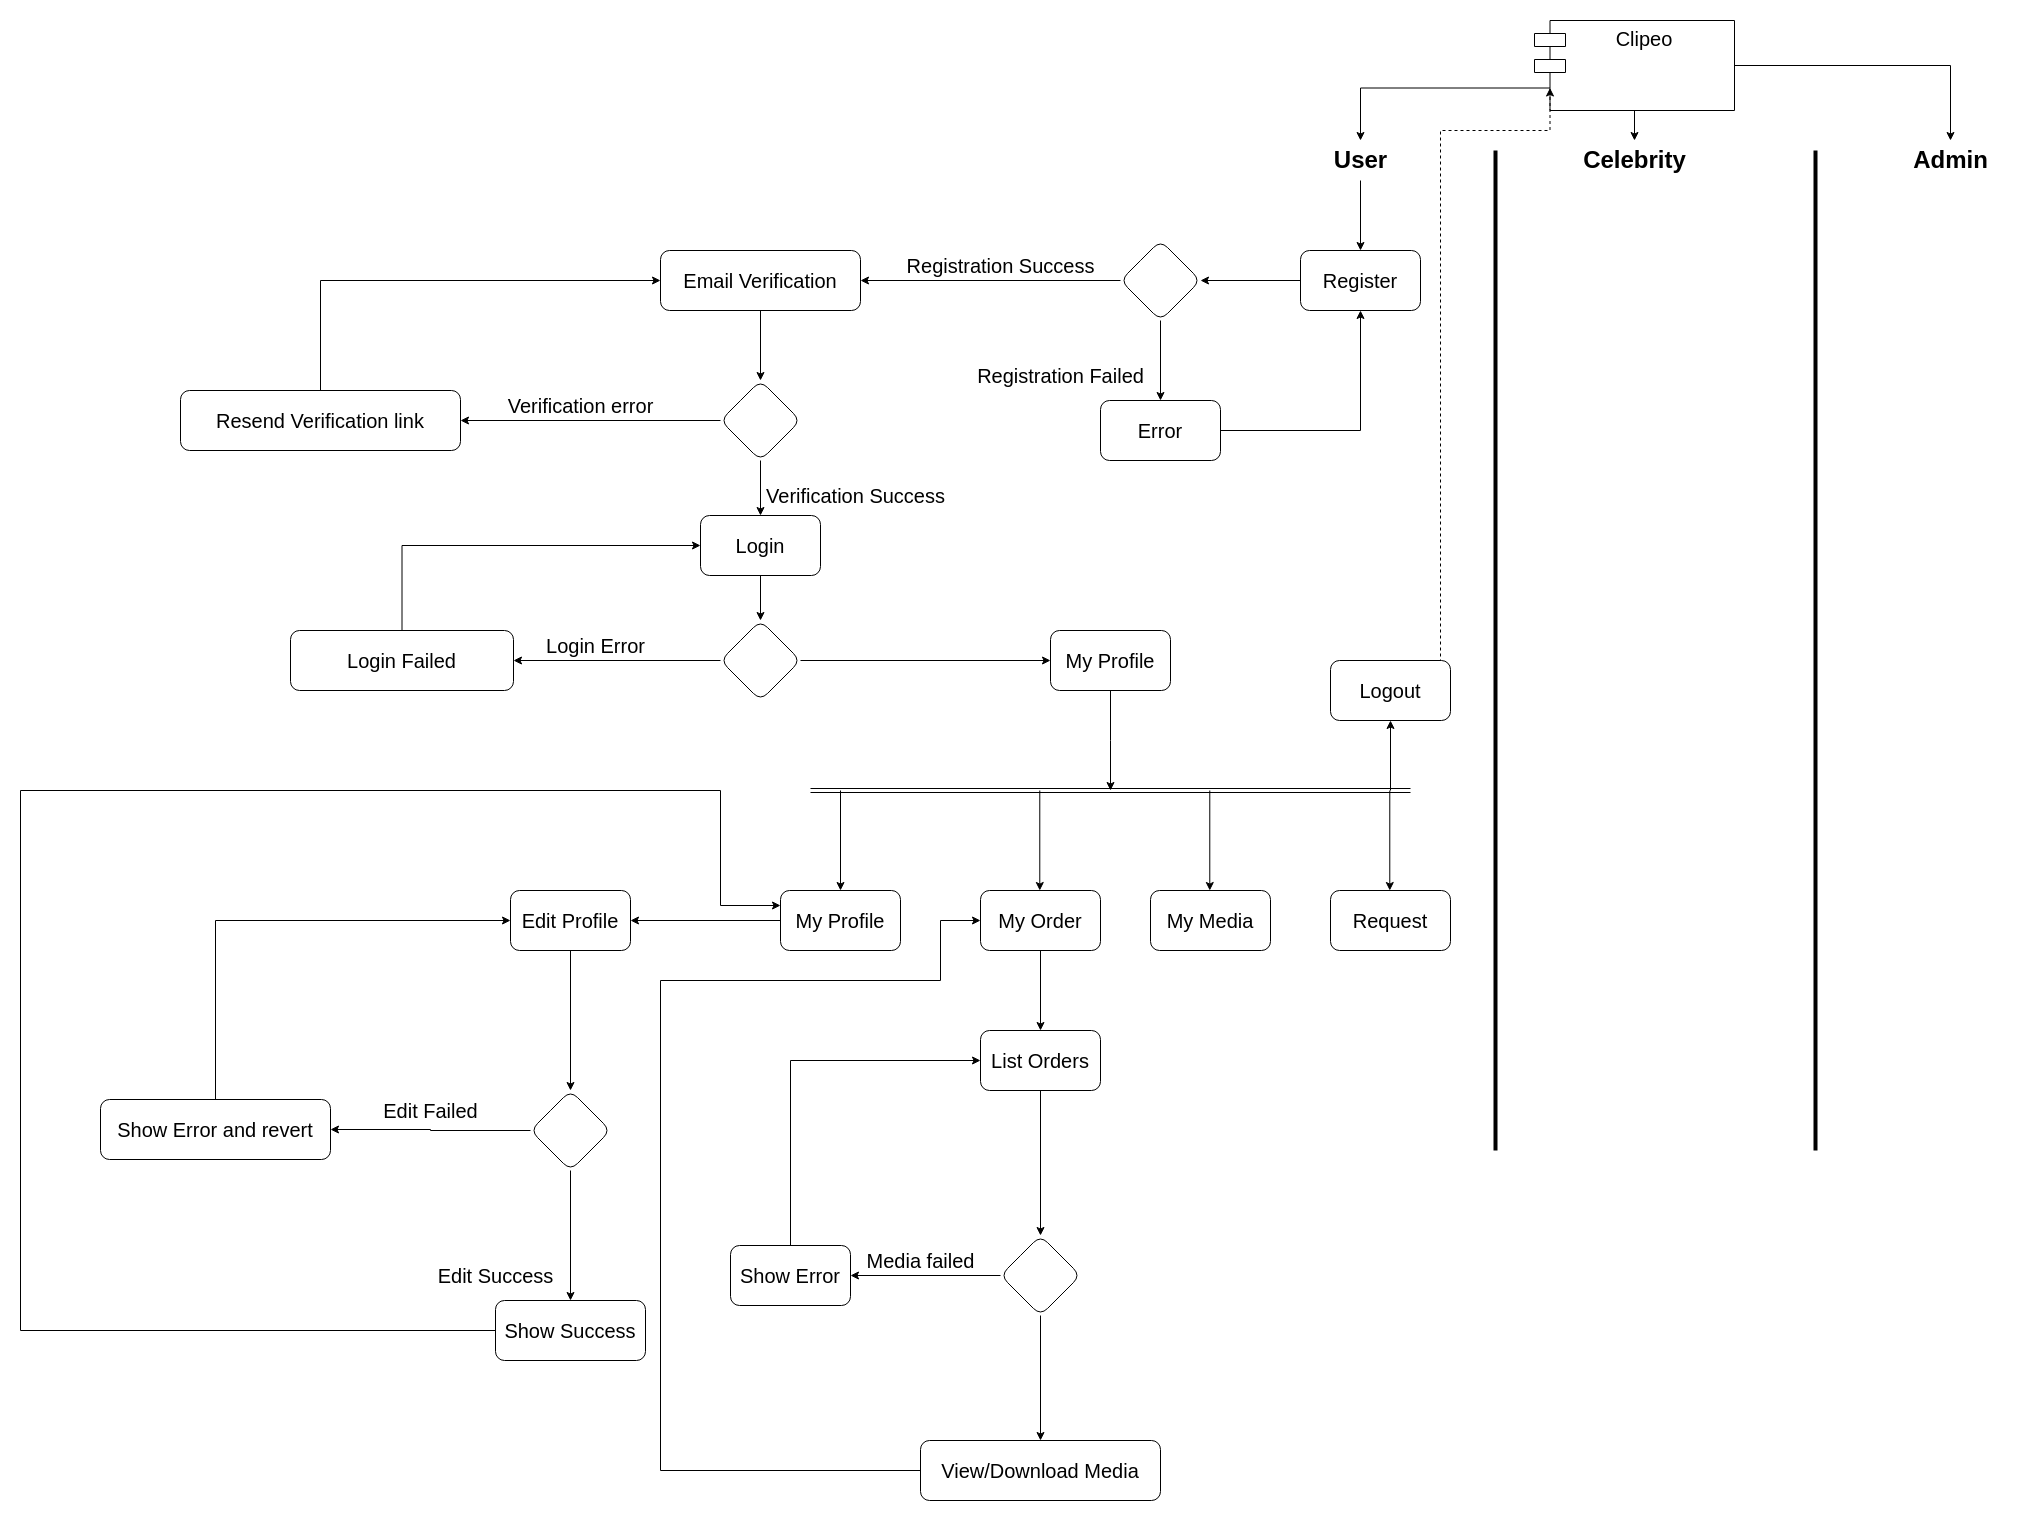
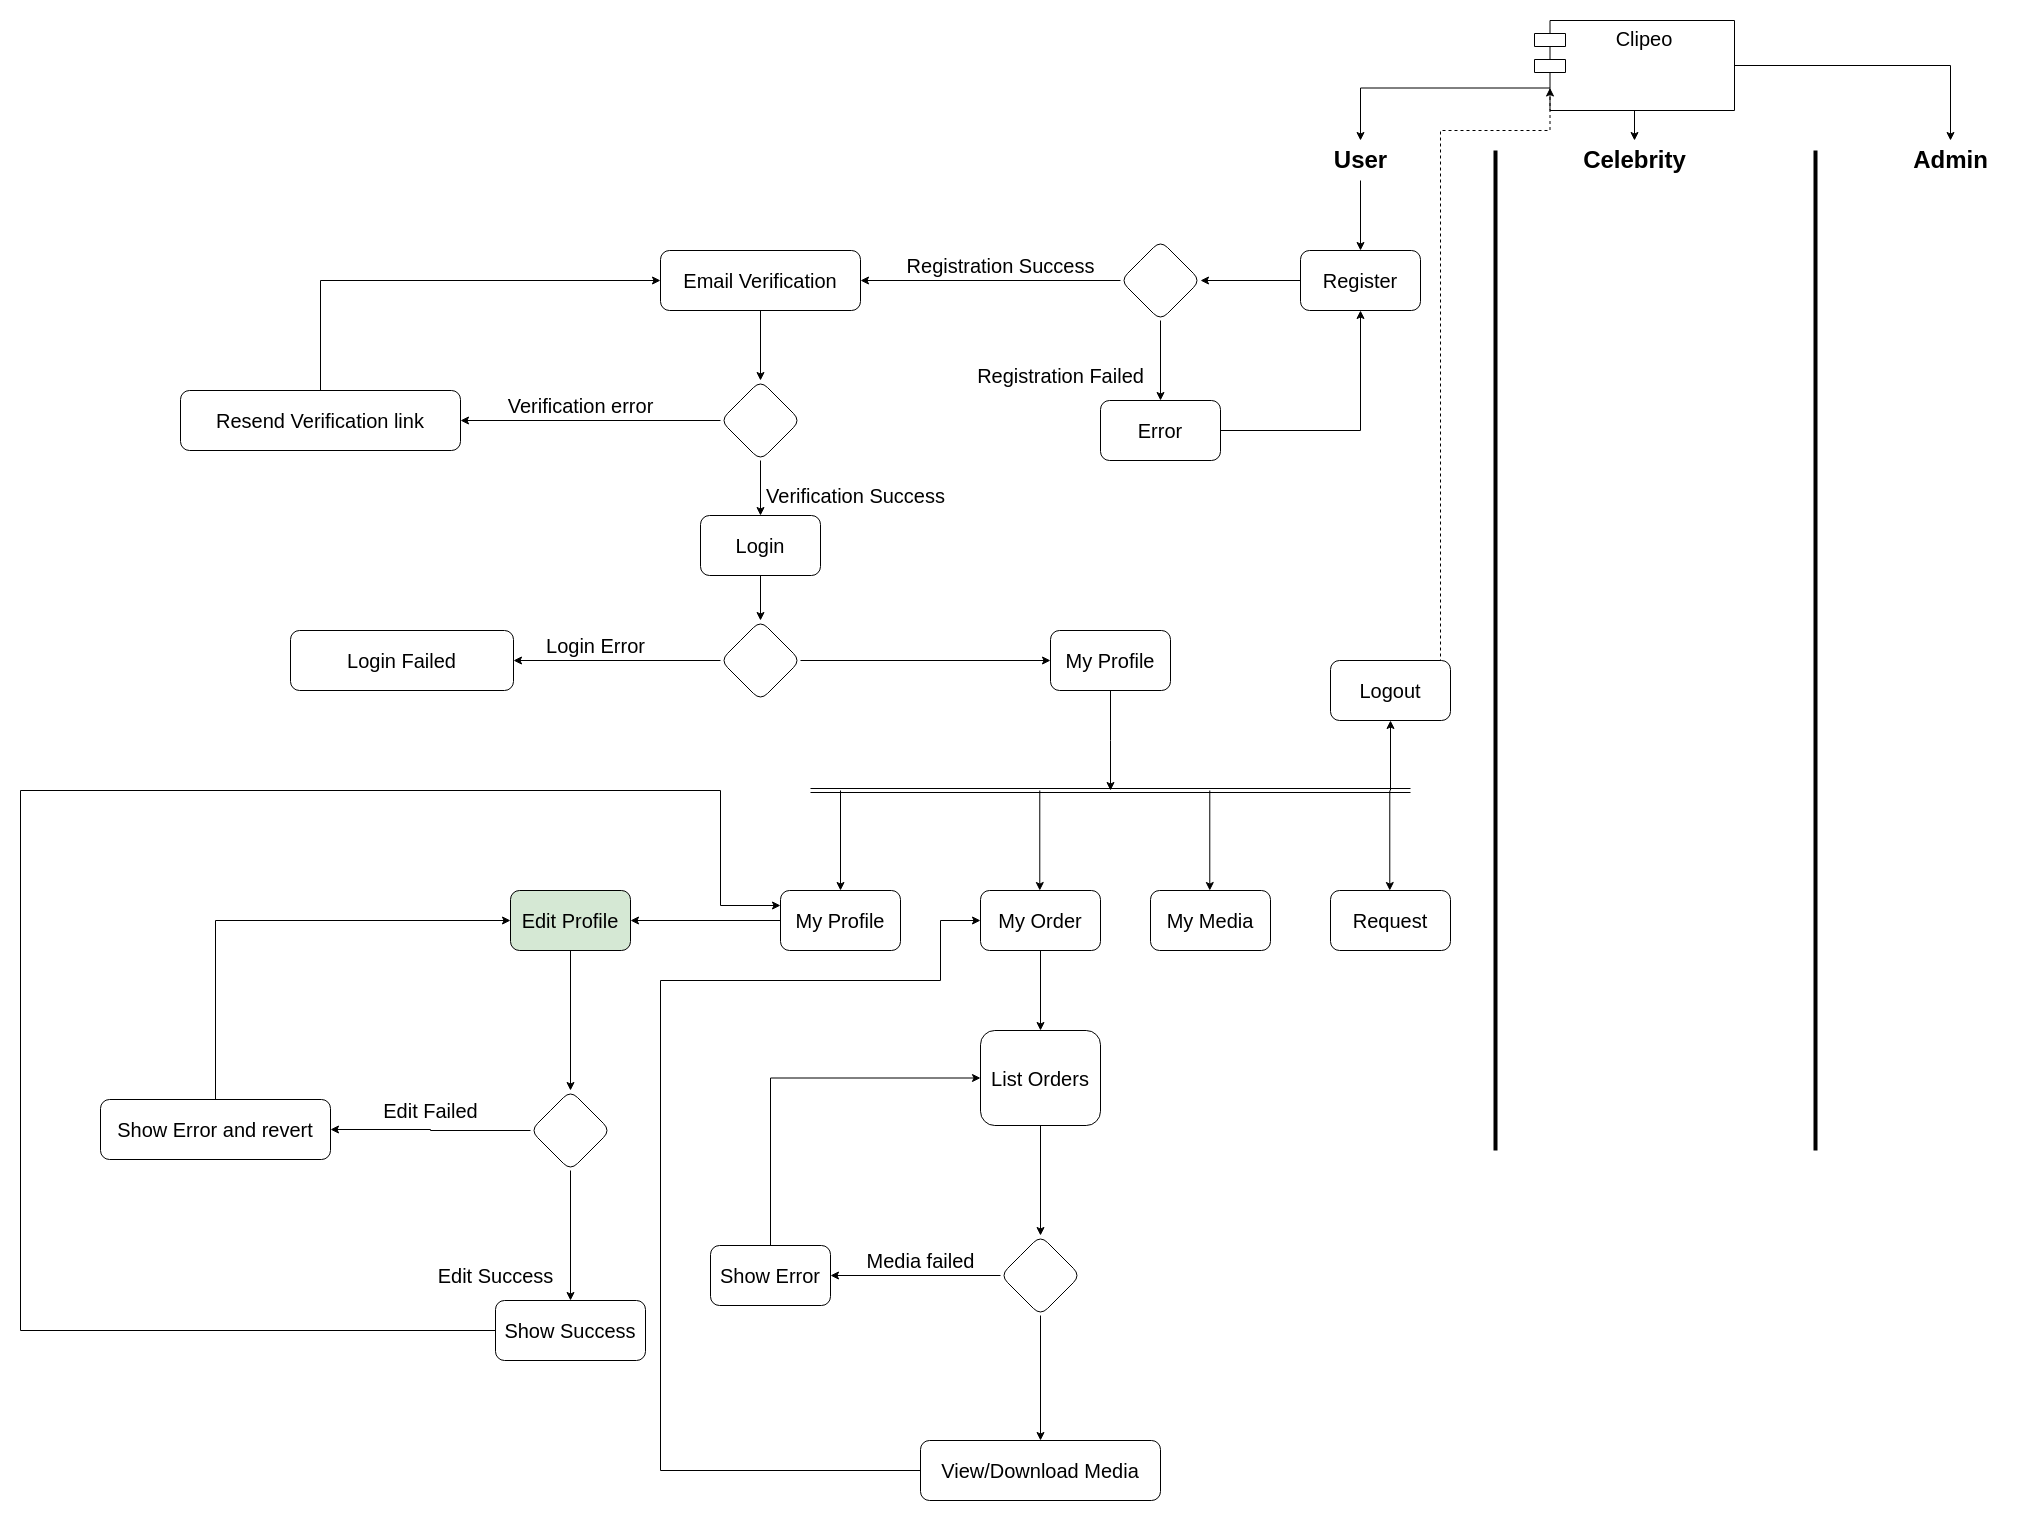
(505, 546) -> none
(571, 921) -> (571, 921)
(1041, 1061) -> (1041, 1078)
(791, 1276) -> (771, 1276)
